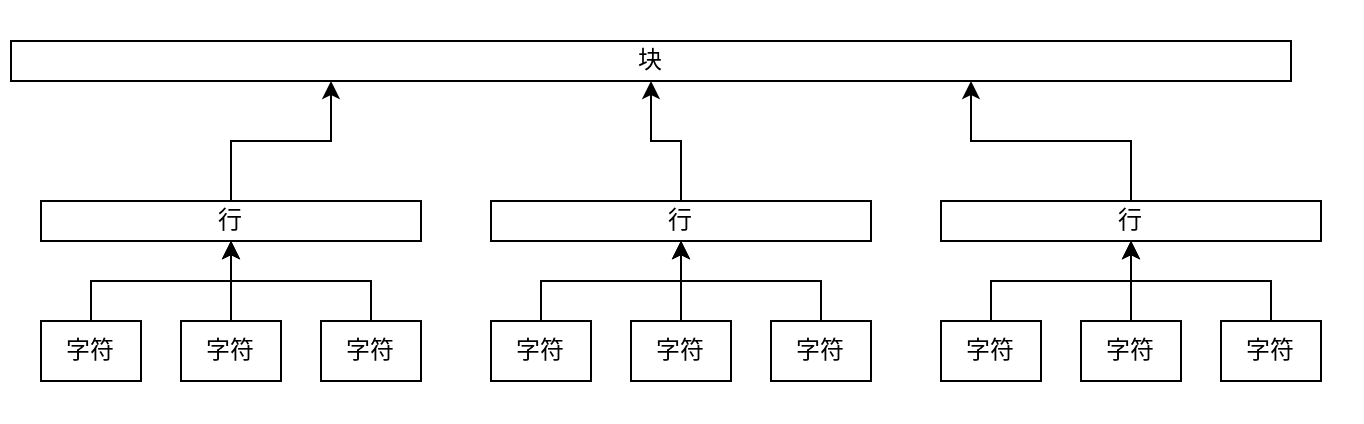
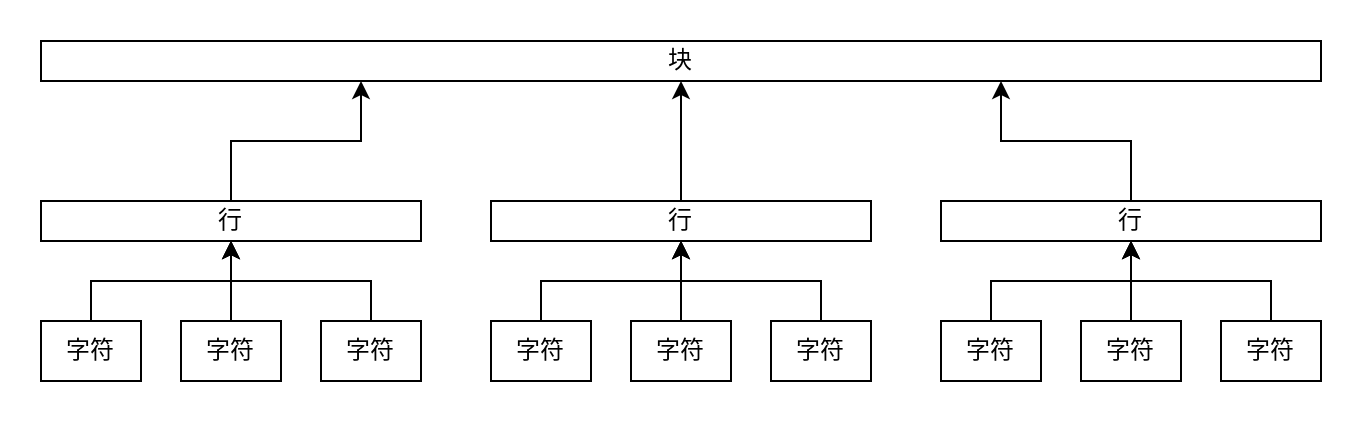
(651, 61) -> (681, 61)
